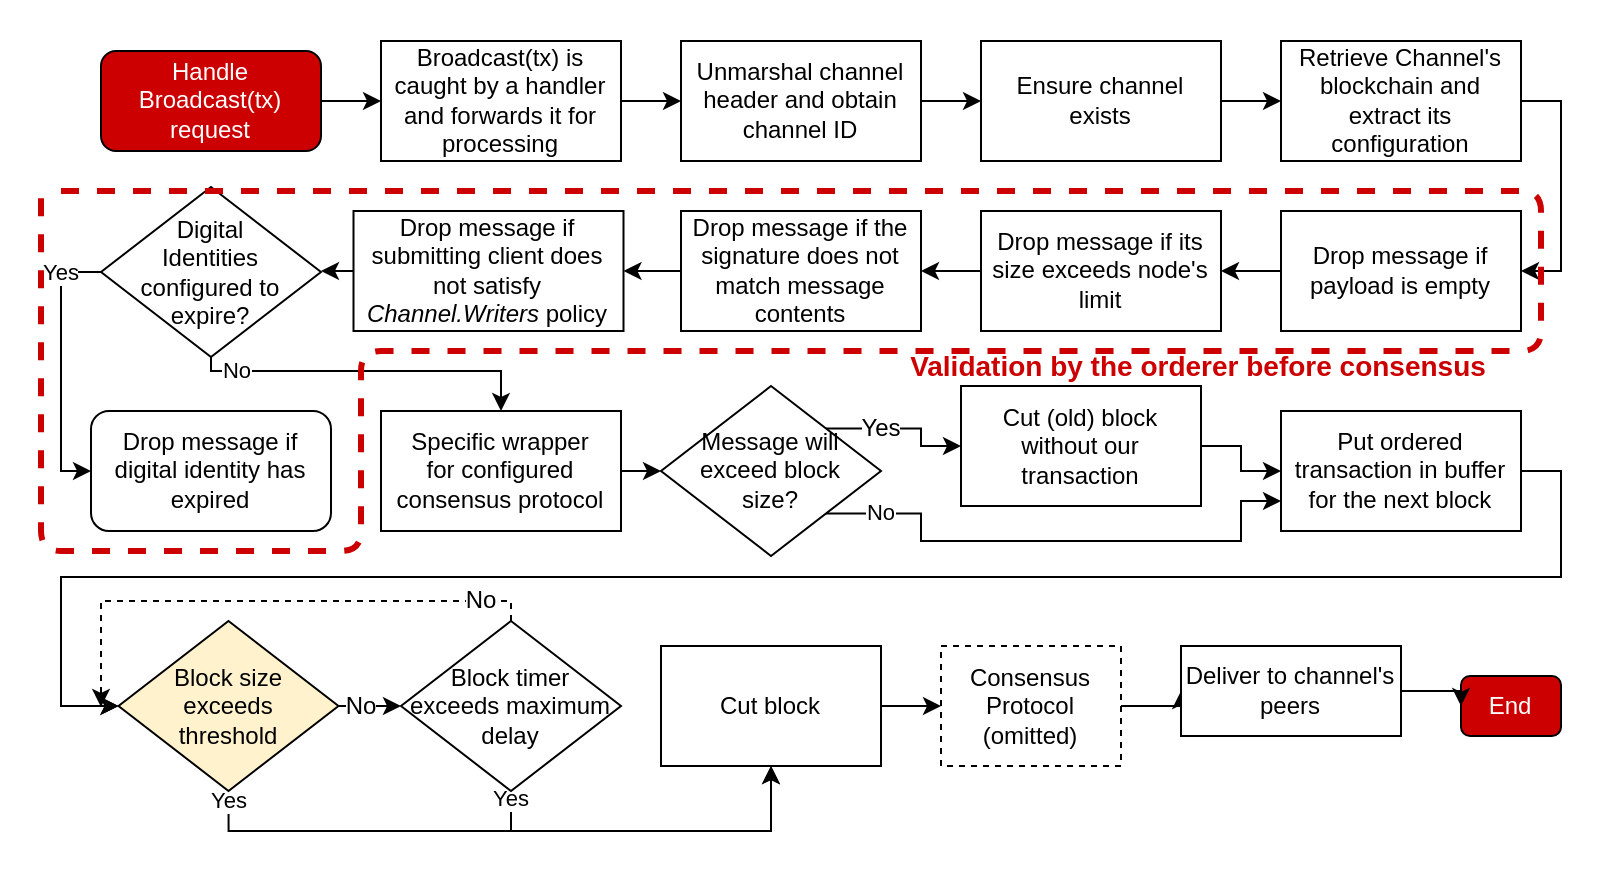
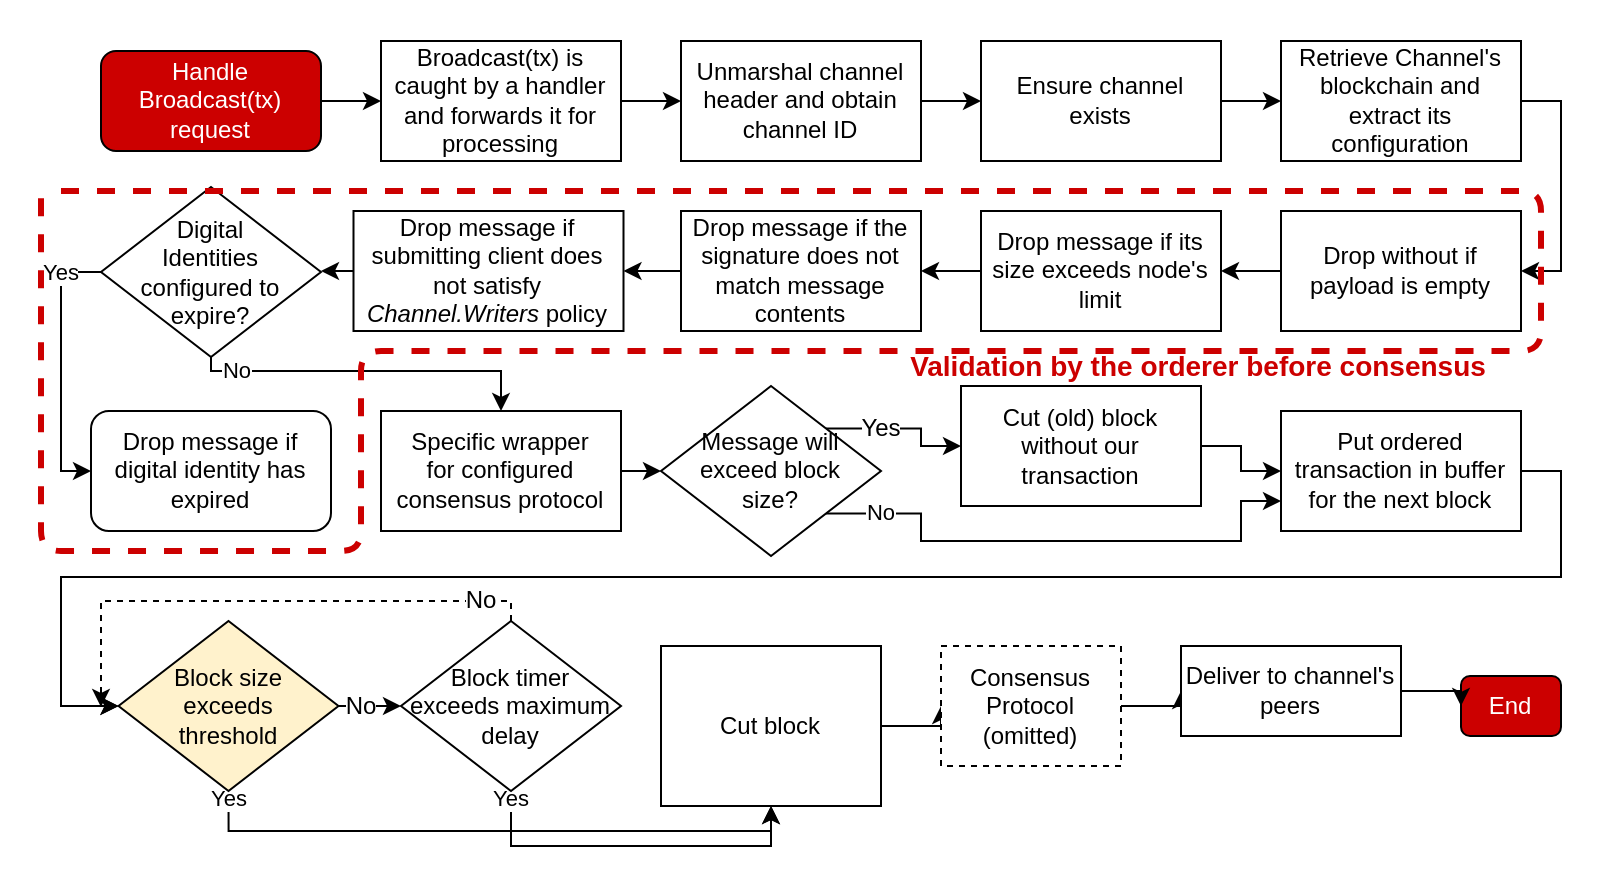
(1401, 271) -> (1401, 271)
(771, 706) -> (771, 726)
